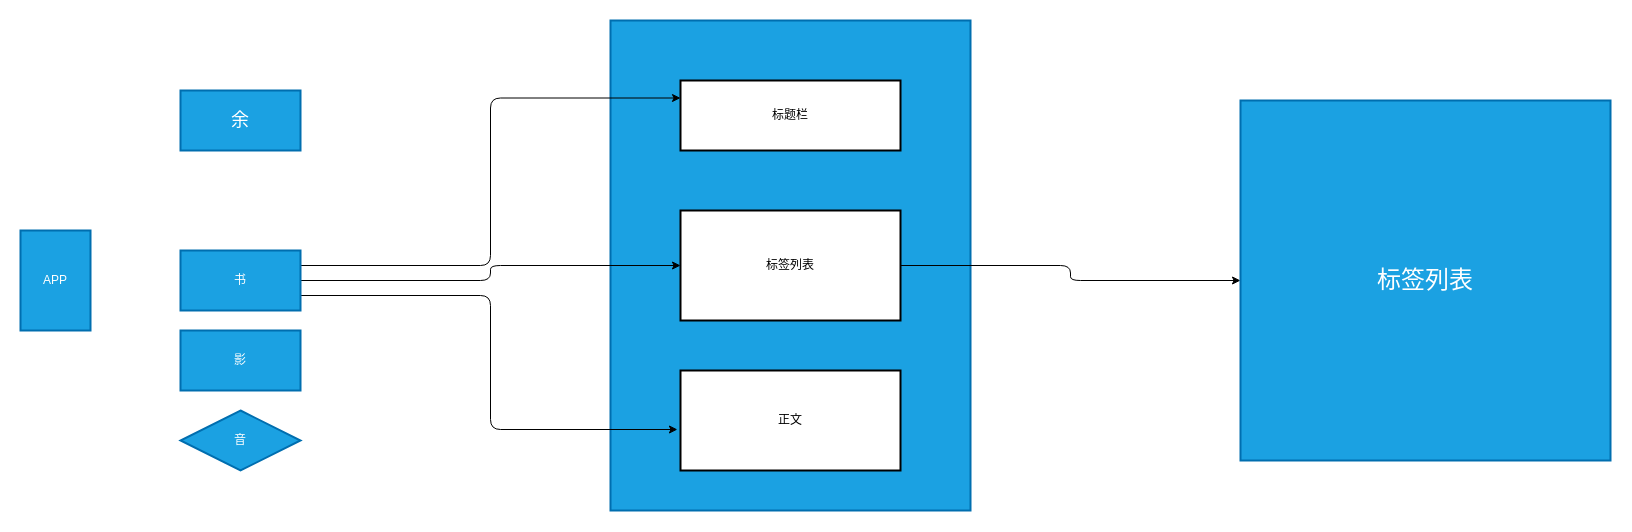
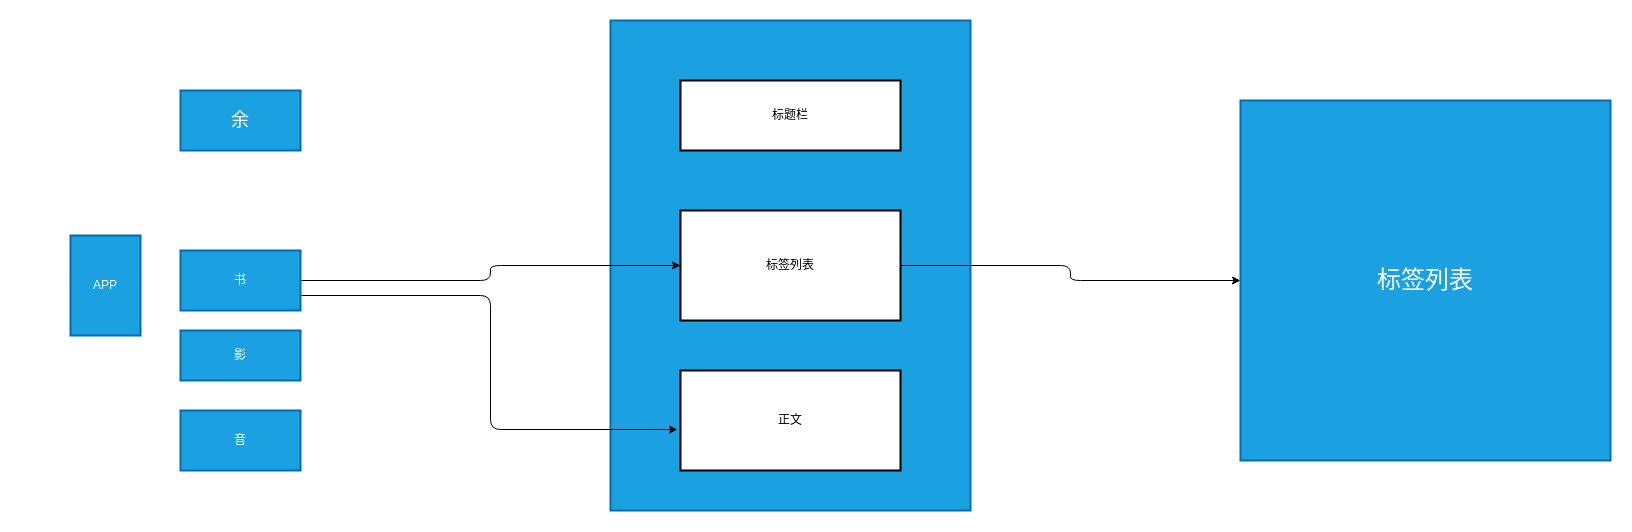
(491, 217) -> none
(56, 281) -> (106, 286)
(241, 361) -> (241, 356)
(241, 441) -> (241, 441)
